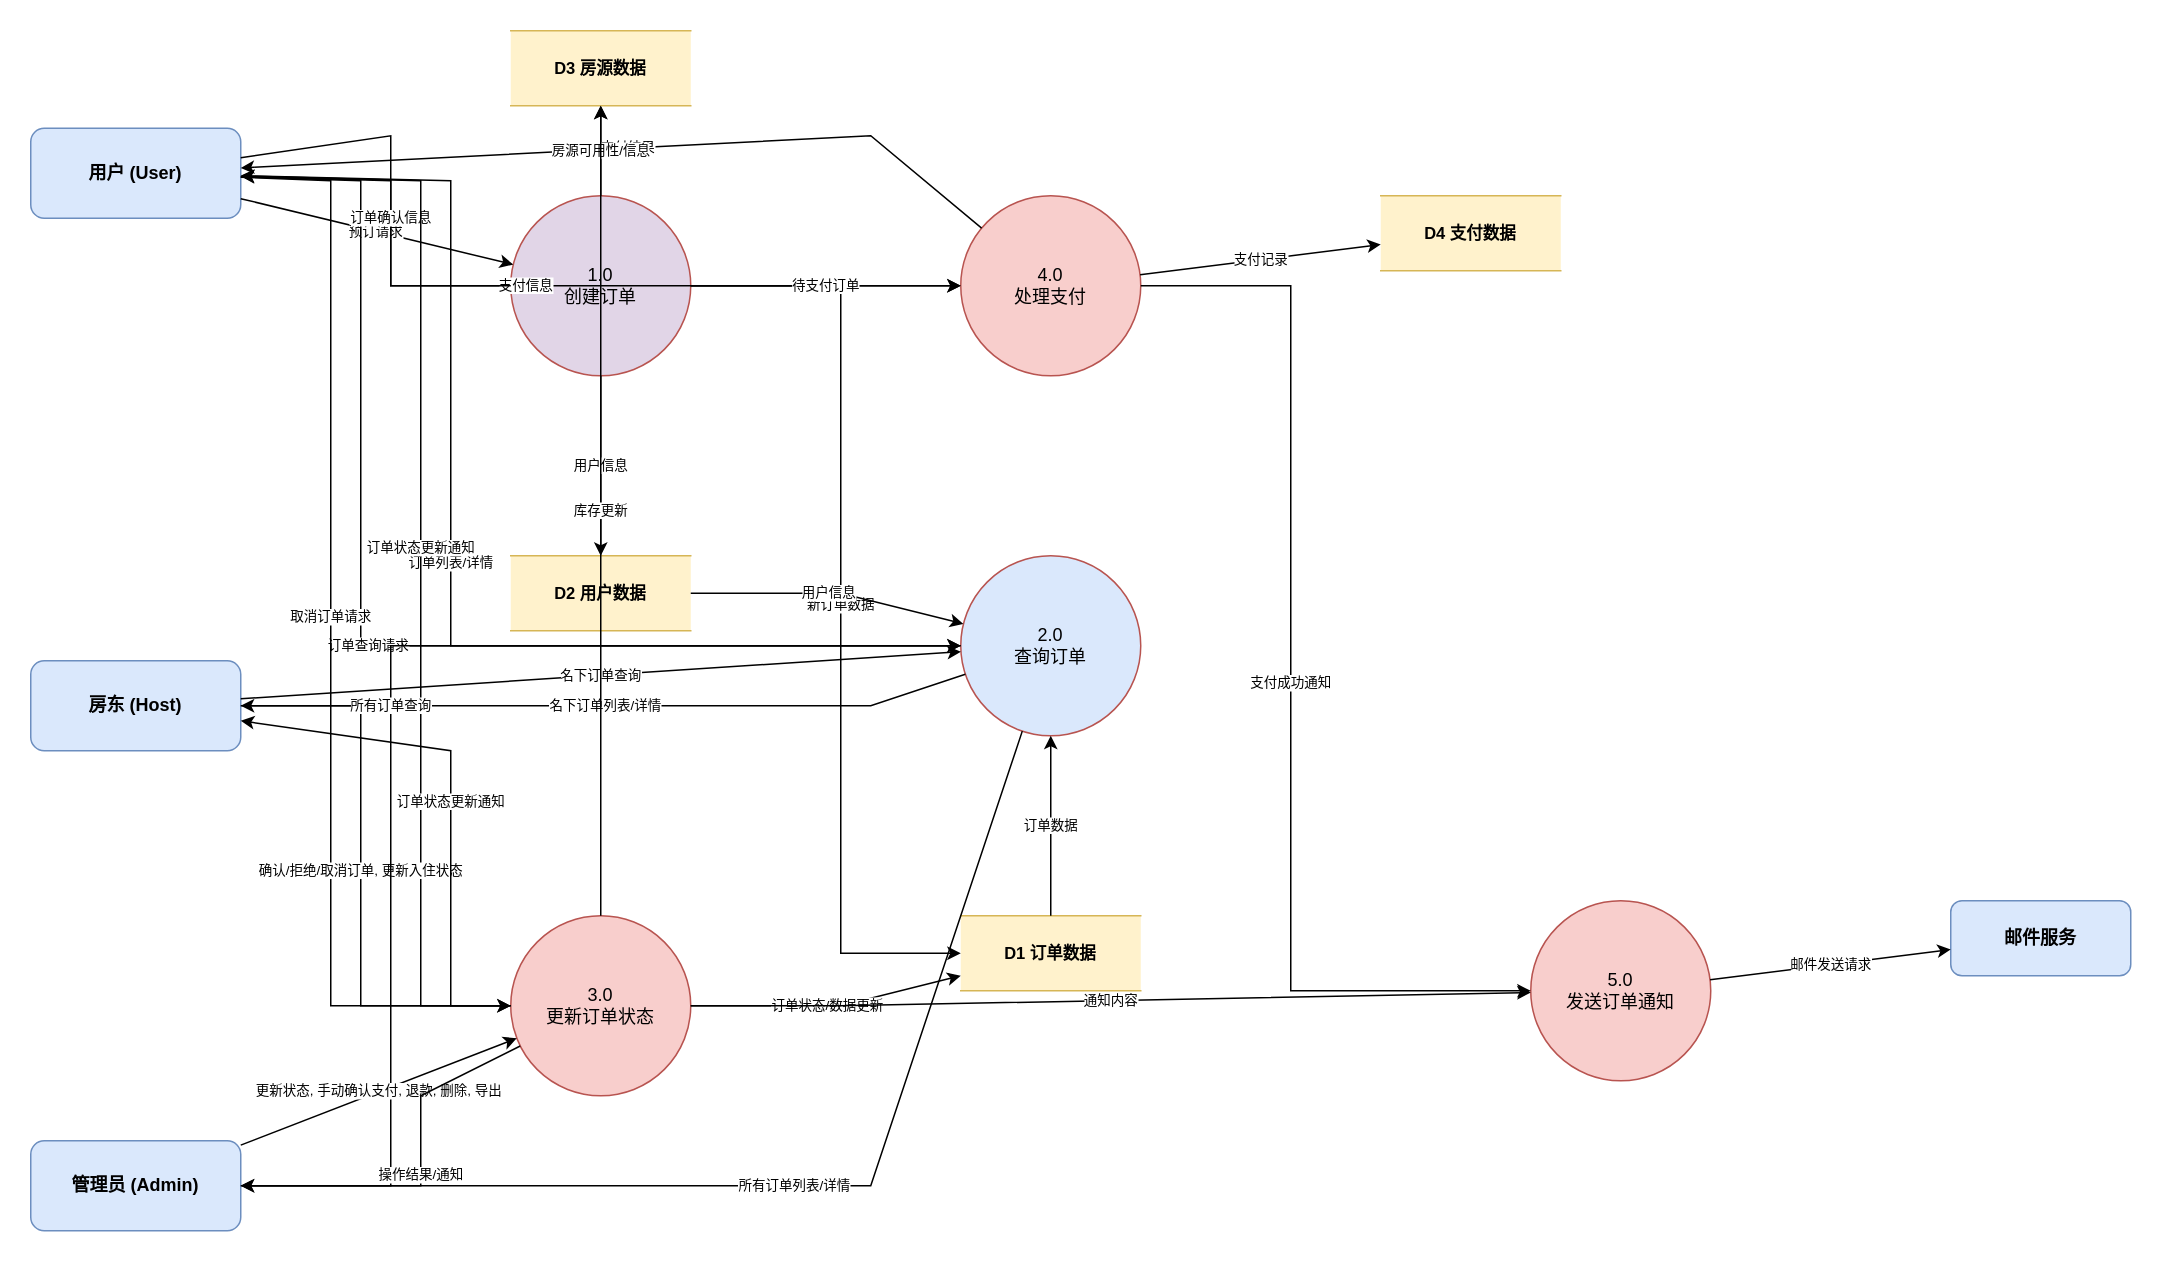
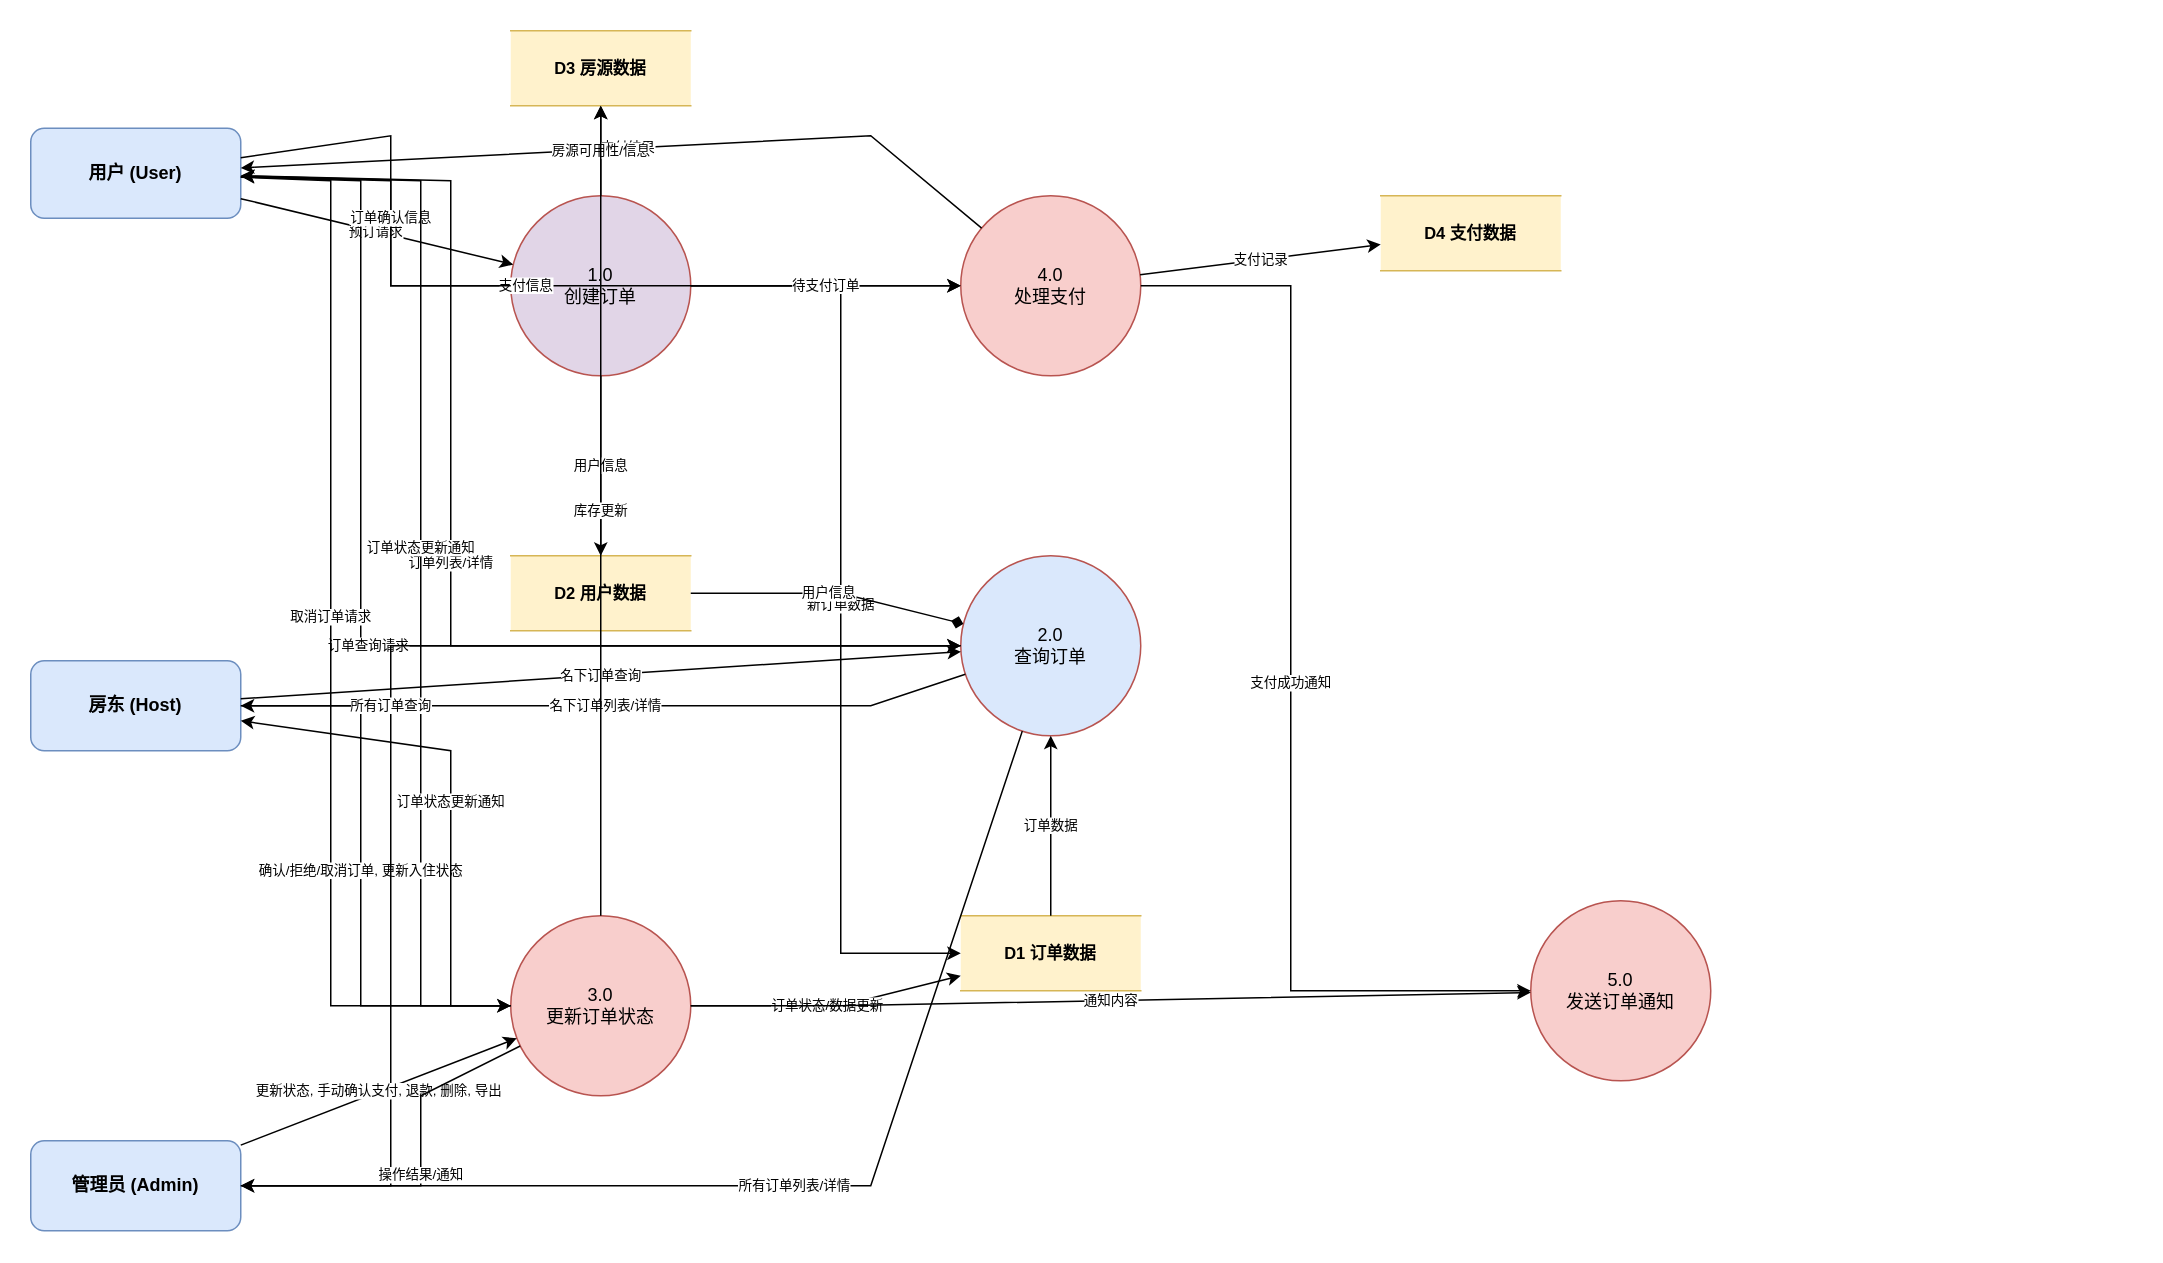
(952, 621) -> (951, 621)
(2041, 938) -> none
(1825, 965) -> none
